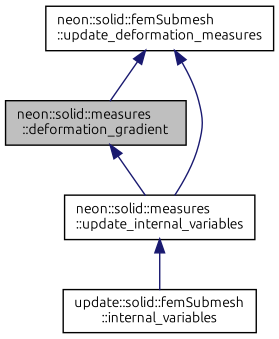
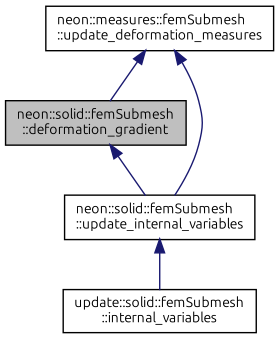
(160, 28) -> (160, 28)
(96, 123) -> (96, 123)
(160, 217) -> (160, 217)
